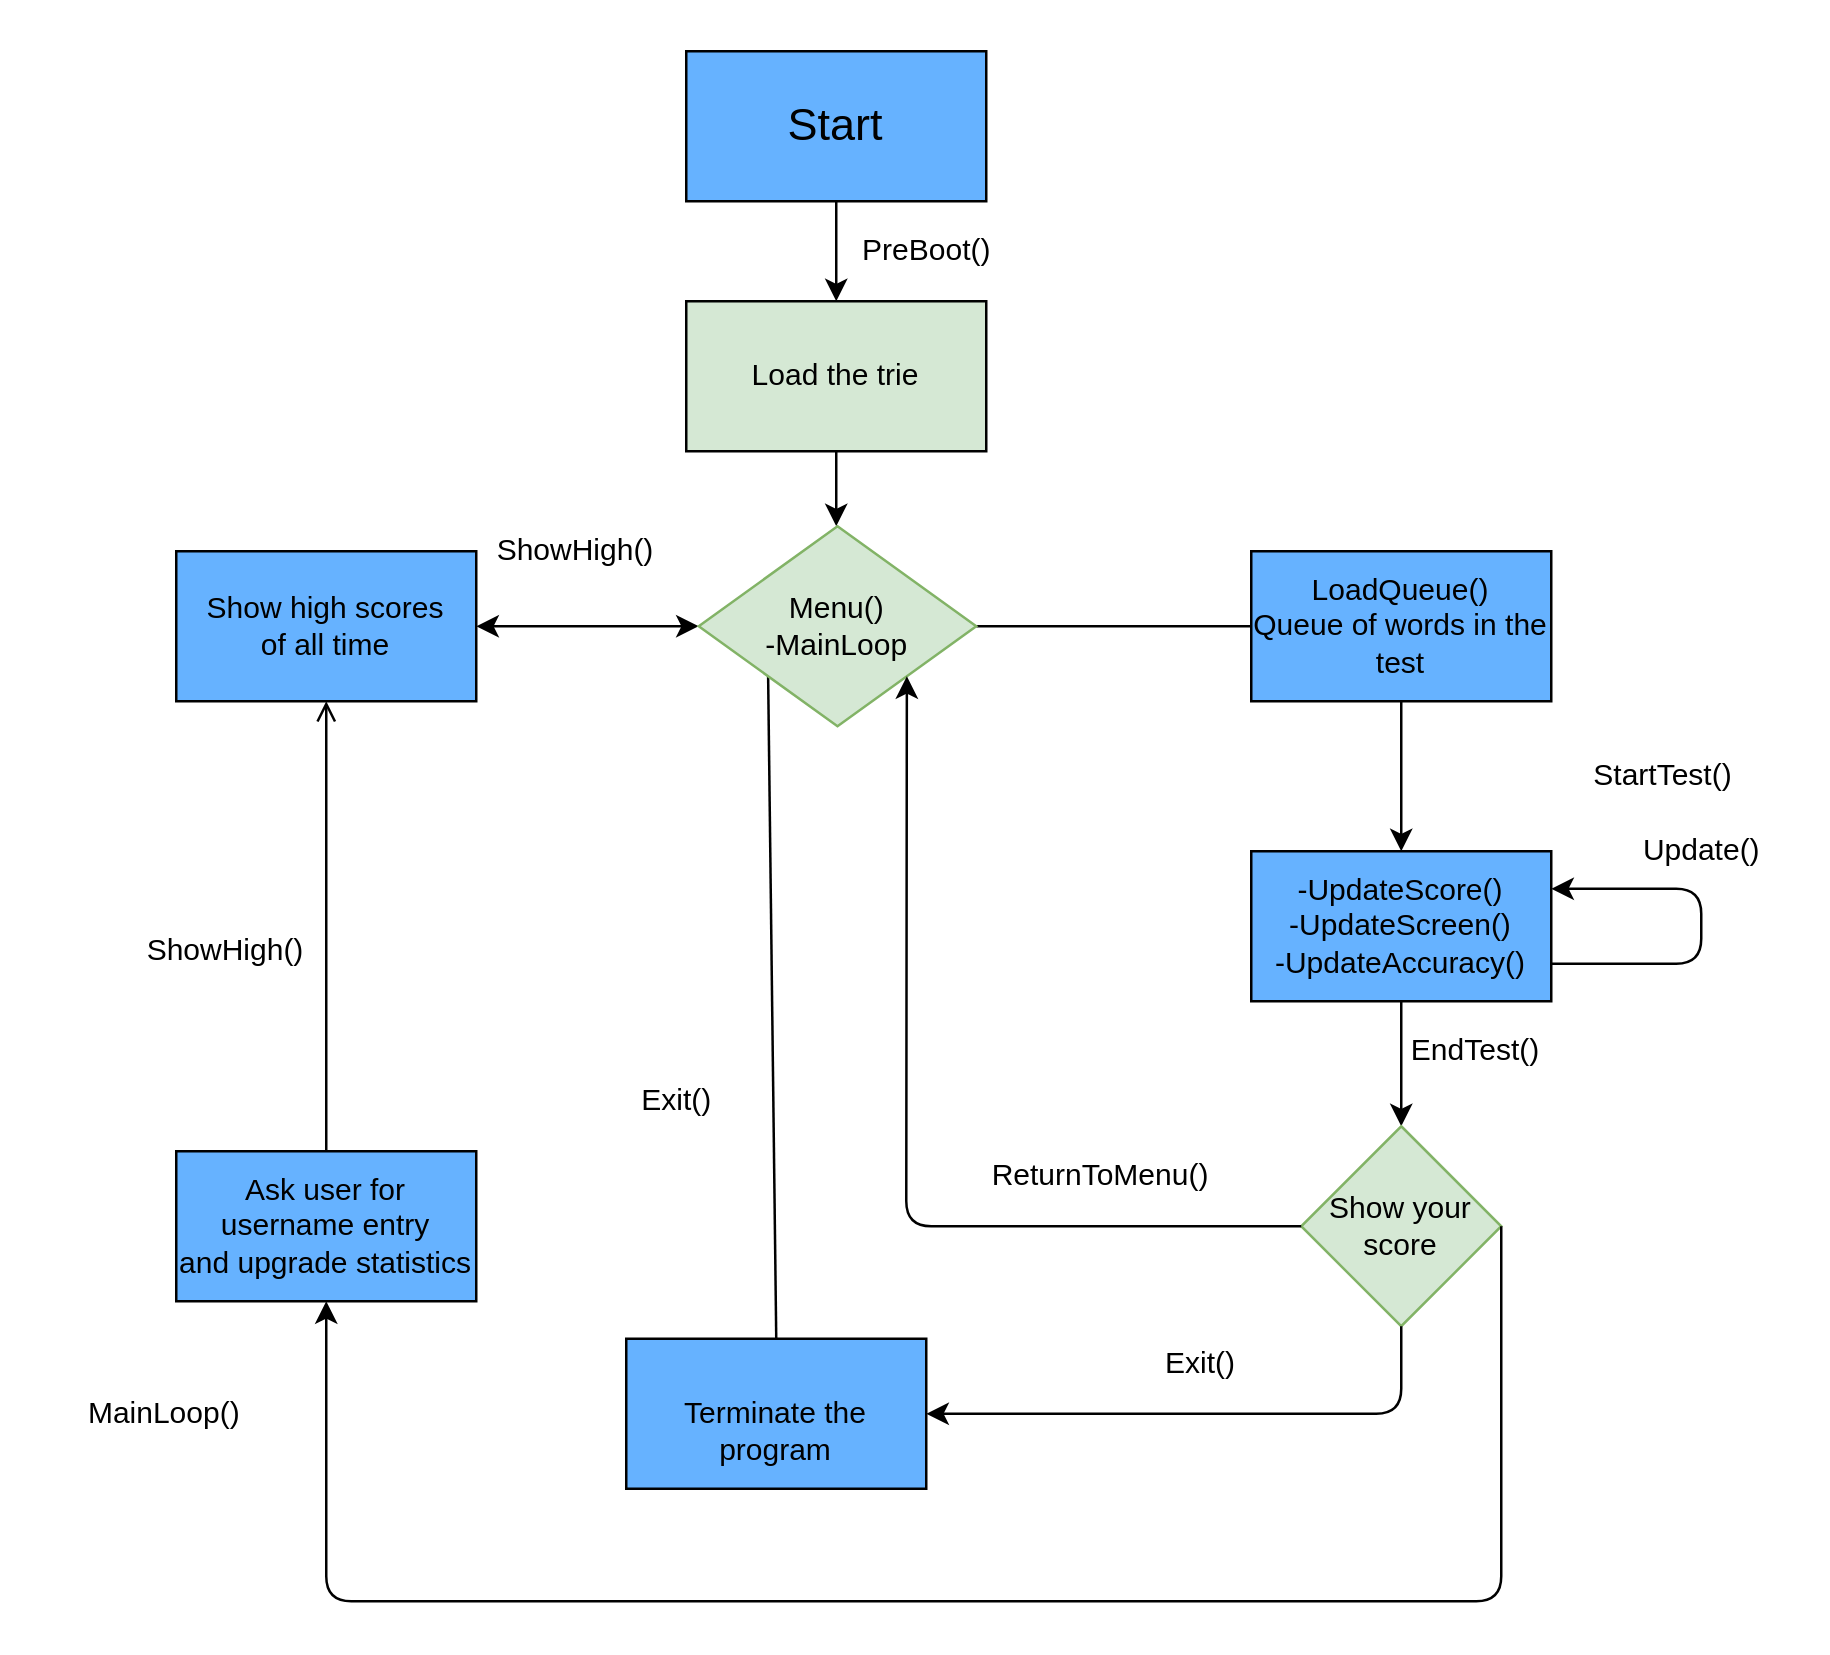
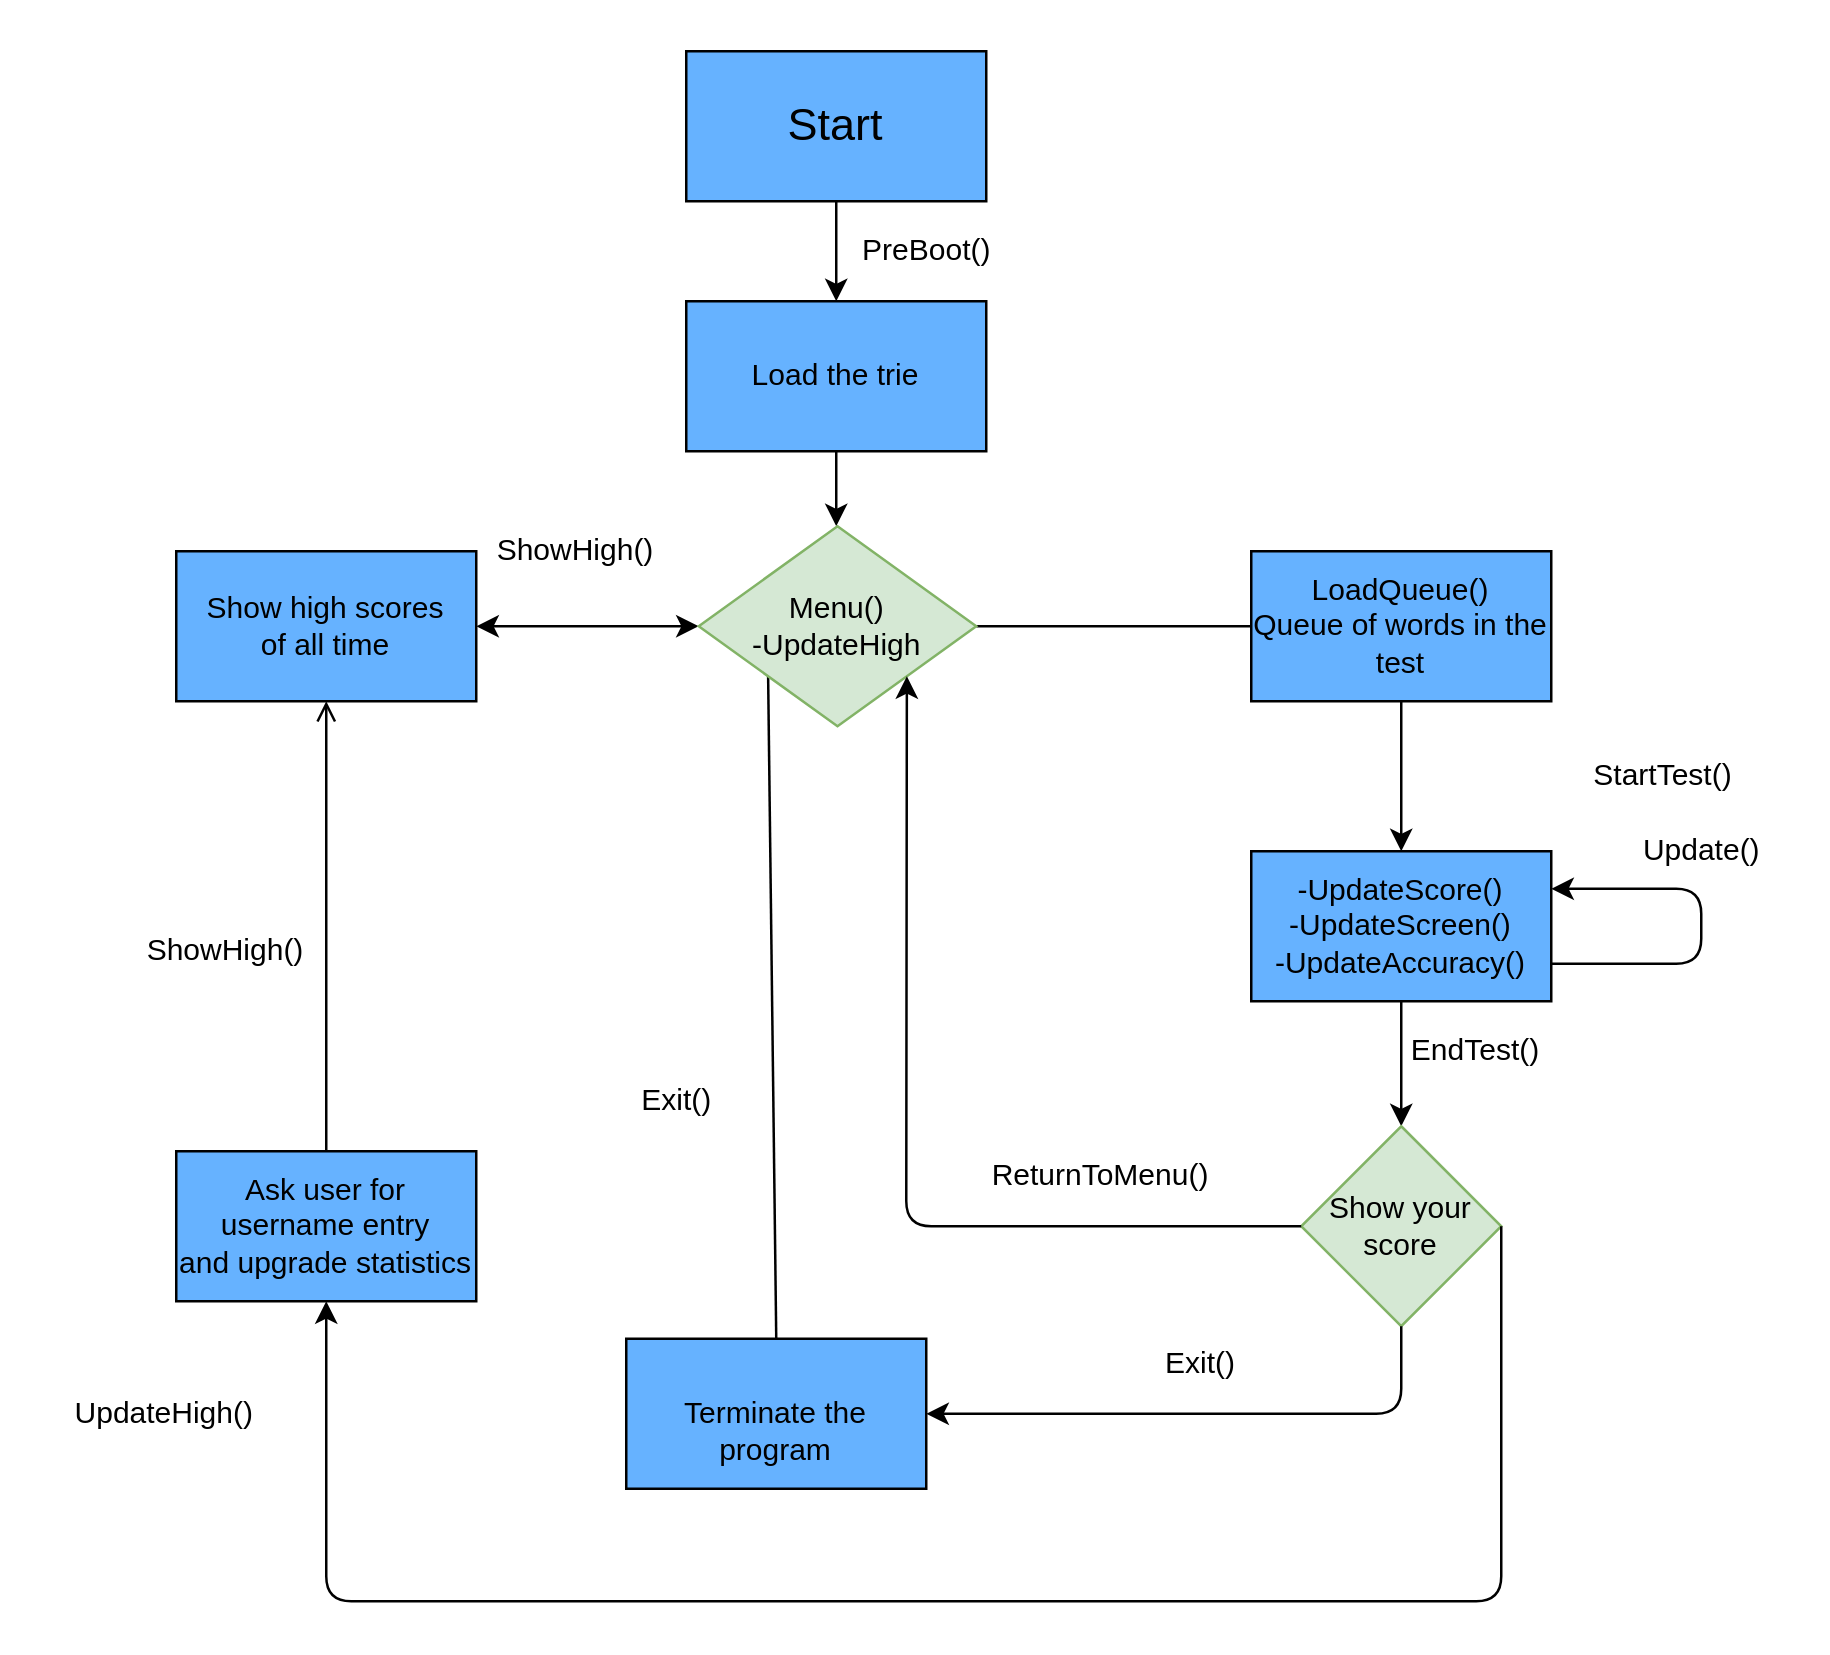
(836, 376) -> (836, 376)
(838, 626) -> (838, 626)
(165, 1414) -> (165, 1414)
